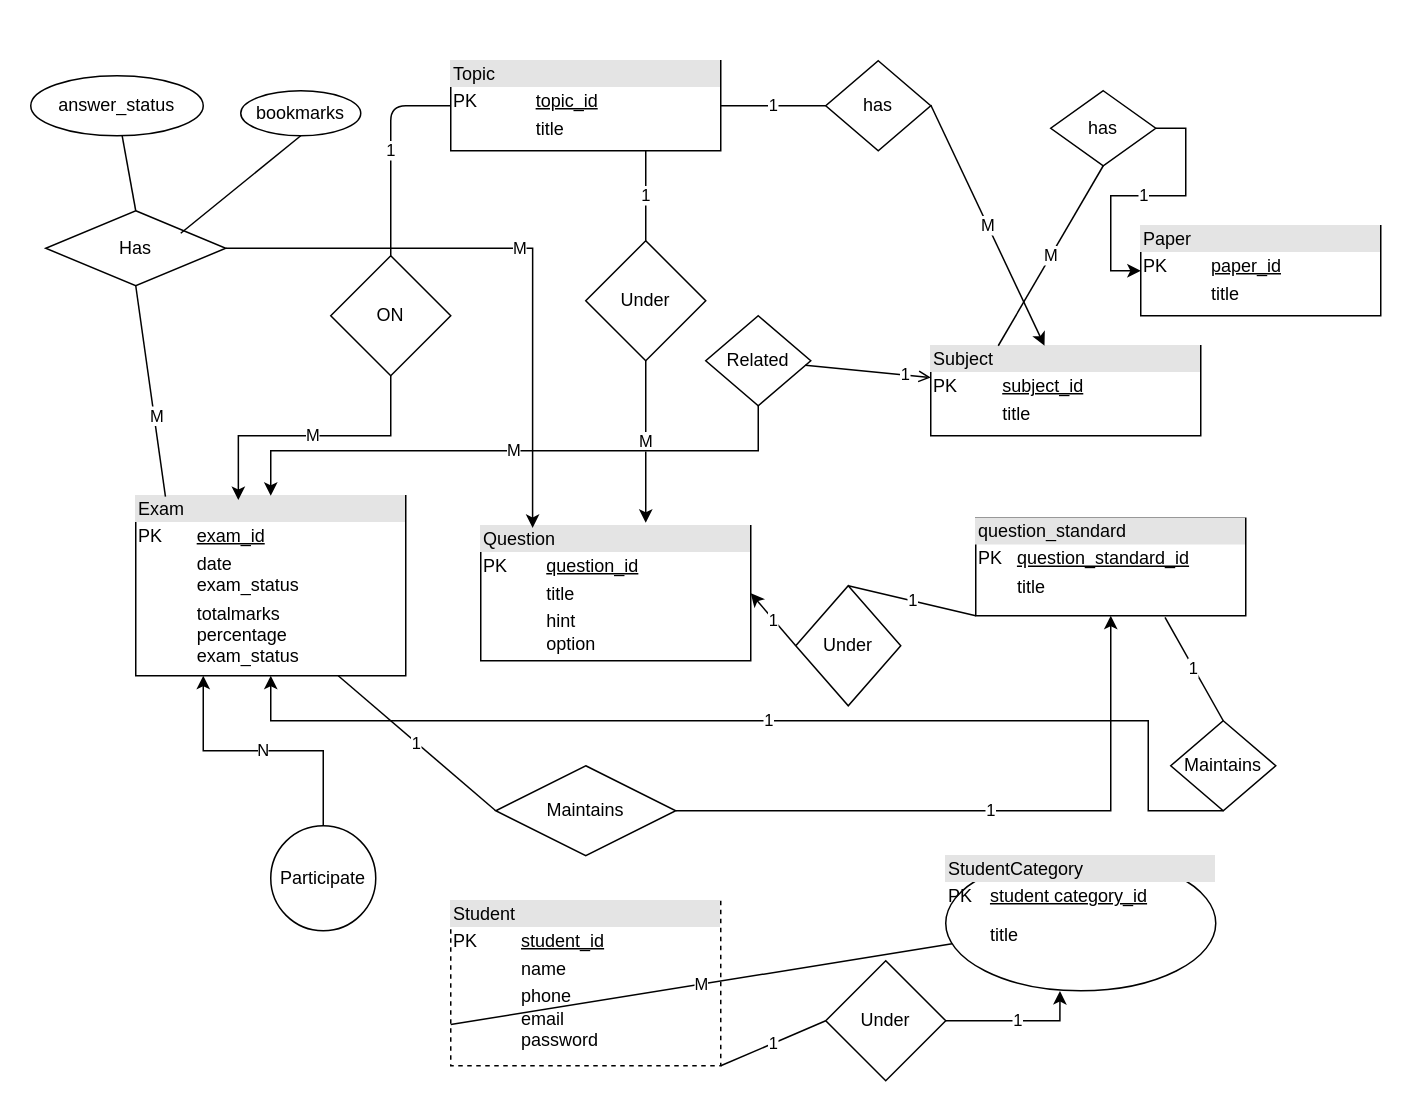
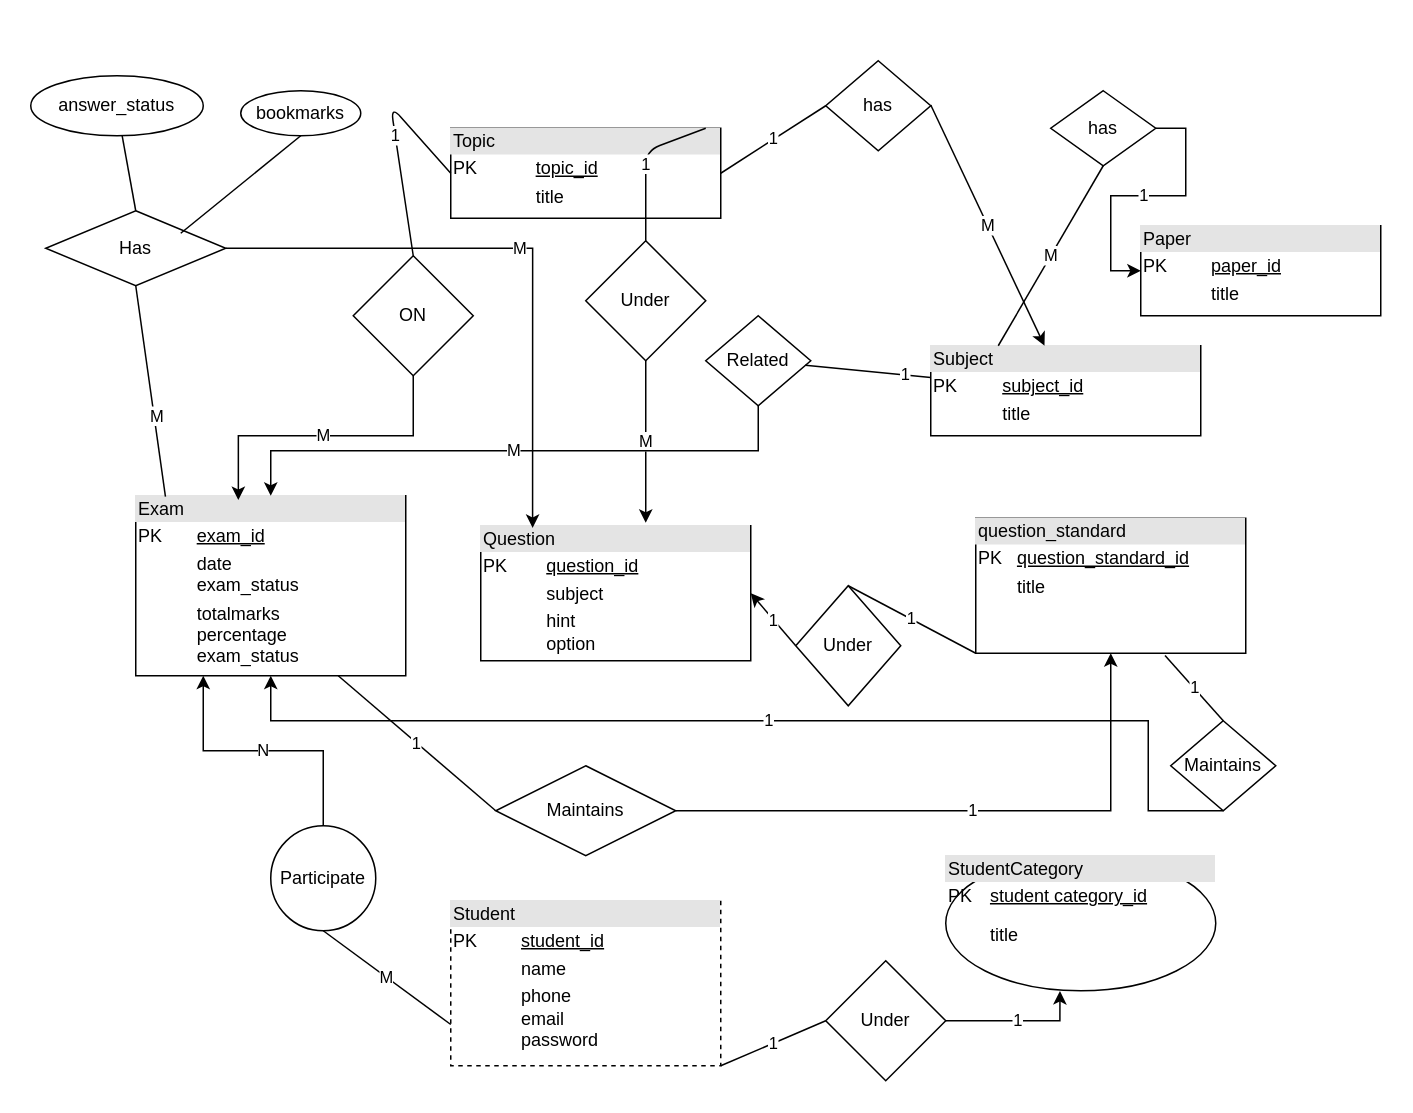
(586, 106) -> (586, 173)
(391, 316) -> (413, 316)
(923, 377) -> (924, 377)
(1111, 567) -> (1111, 586)
(542, 580) -> (542, 580)
(701, 984) -> (387, 978)
